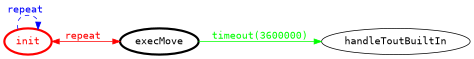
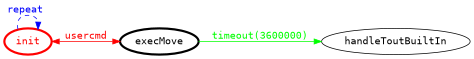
(86, 36) -> (86, 36)
